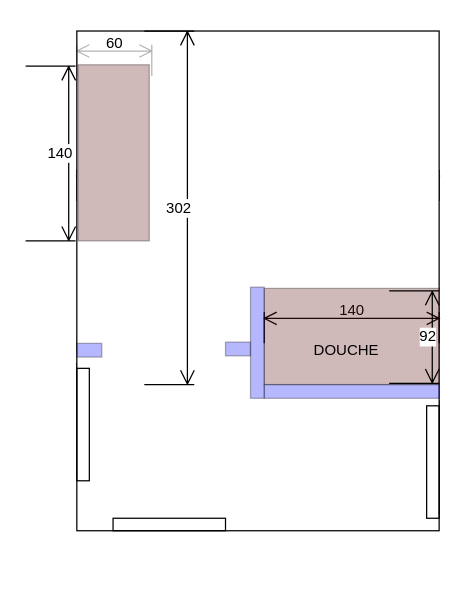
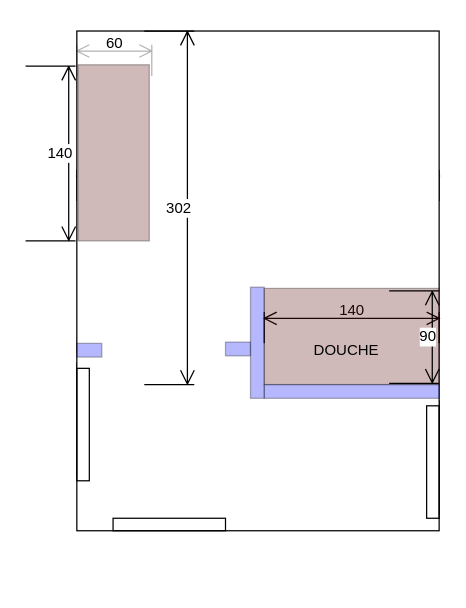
(428, 337) -> (428, 337)
